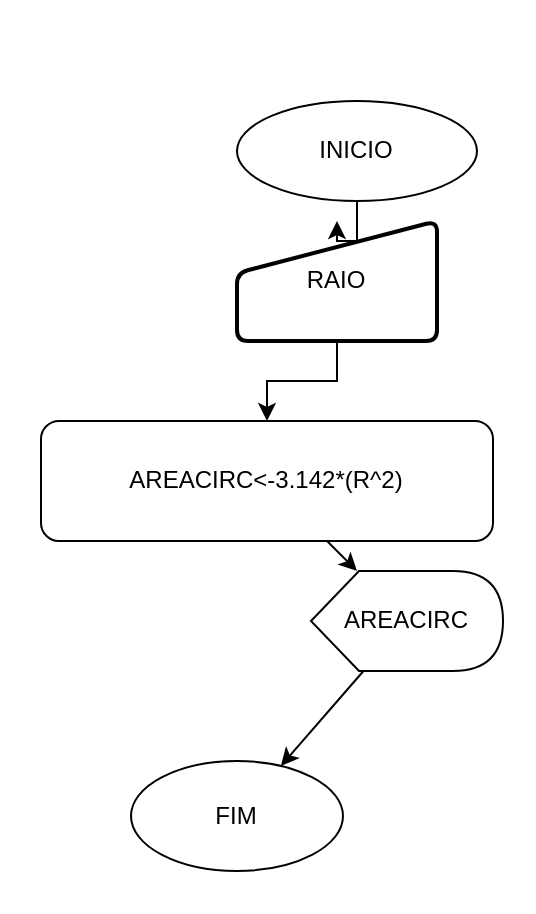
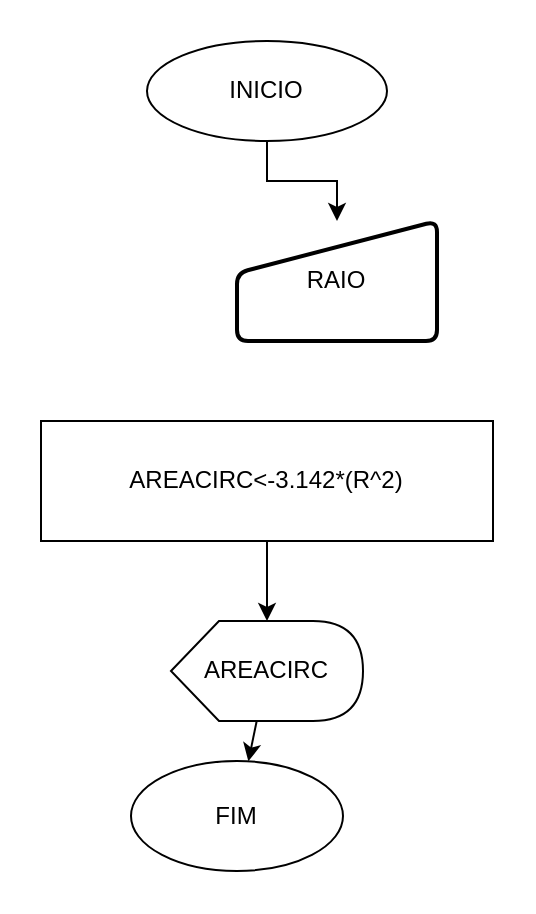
(357, 151) -> (267, 91)
(309, 381) -> none
(267, 481) -> (267, 481)
(407, 621) -> (267, 671)
